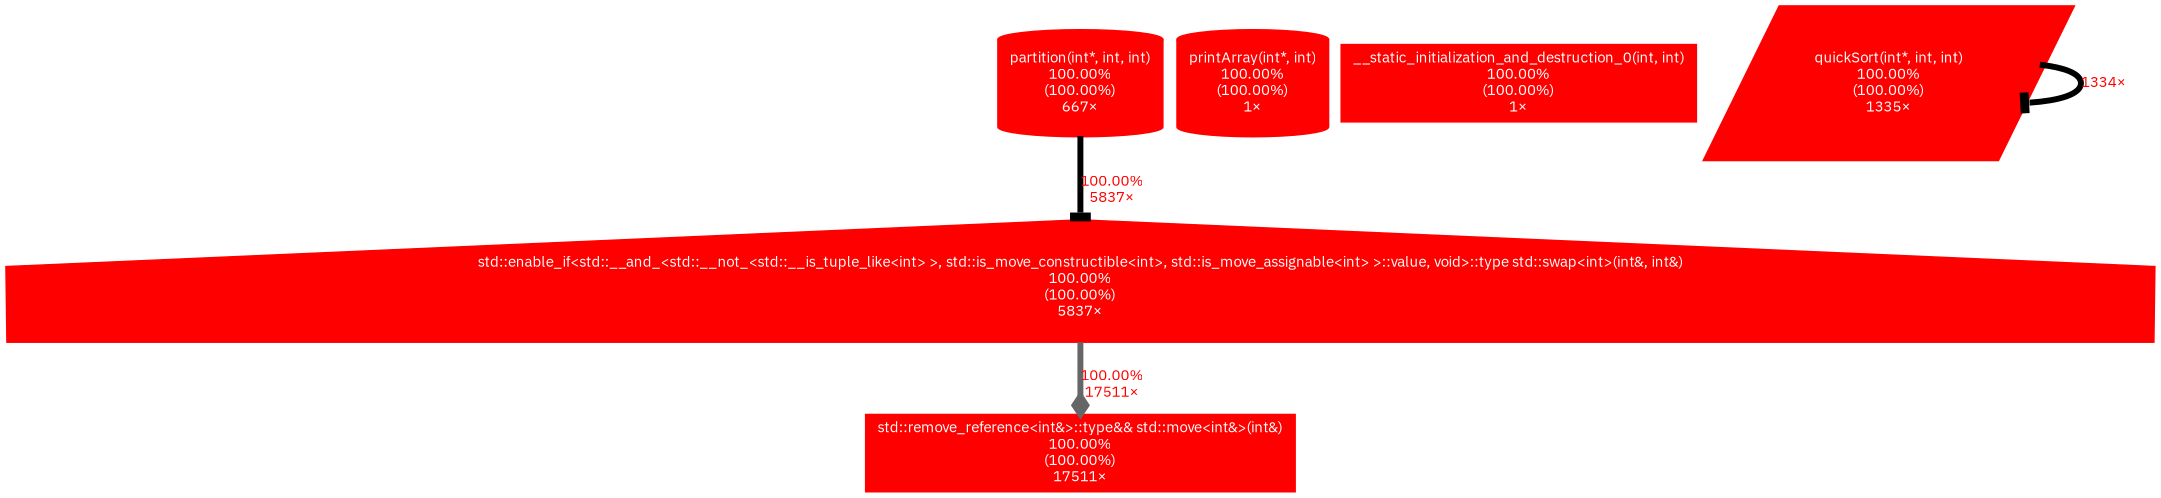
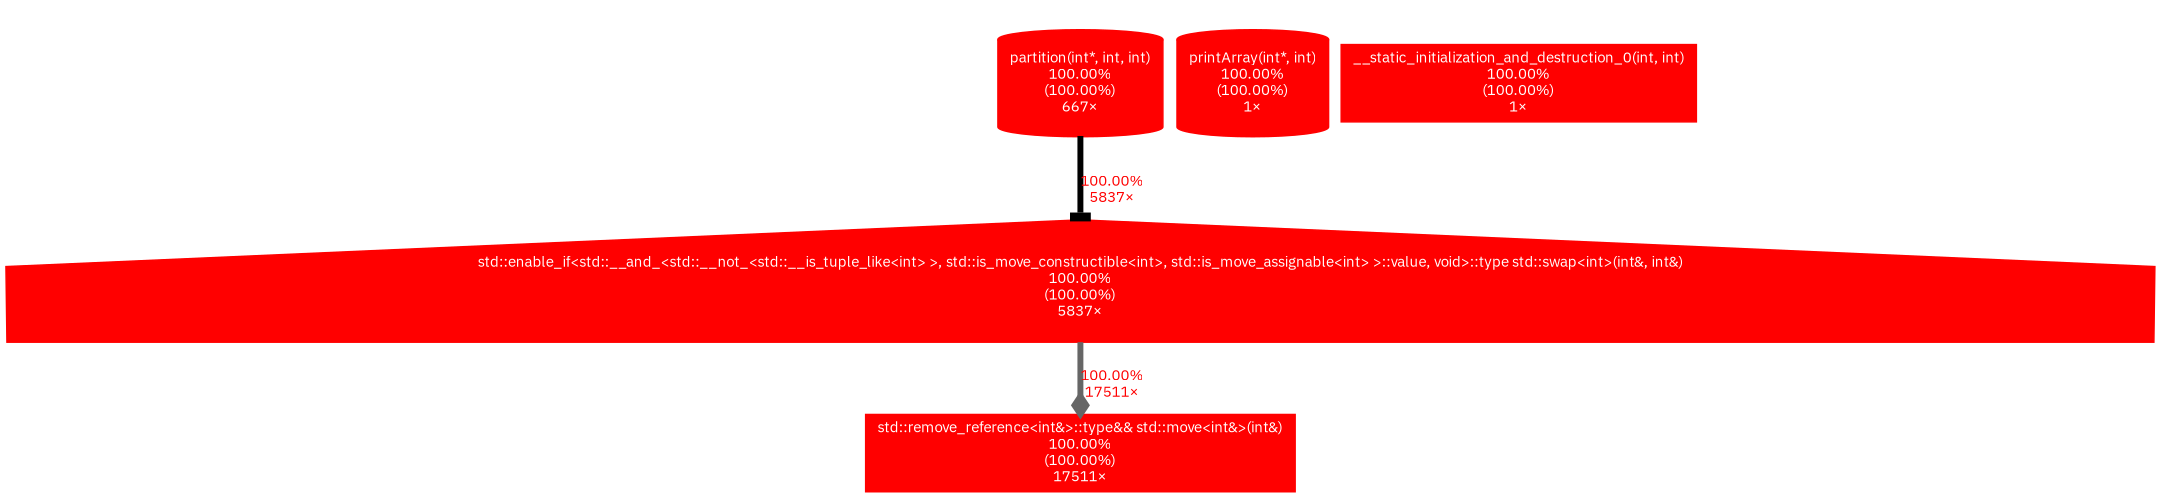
(1889, 83) -> none
